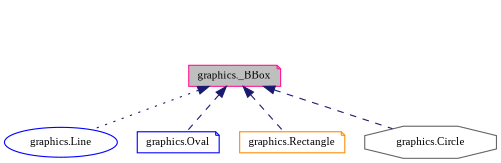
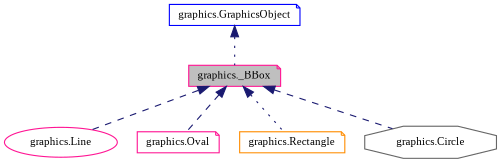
none -> (235, 15)
(145, 110) -> (145, 110)
(267, 113) -> (267, 113)
(61, 142) -> (61, 142)
(178, 142) -> (178, 142)
